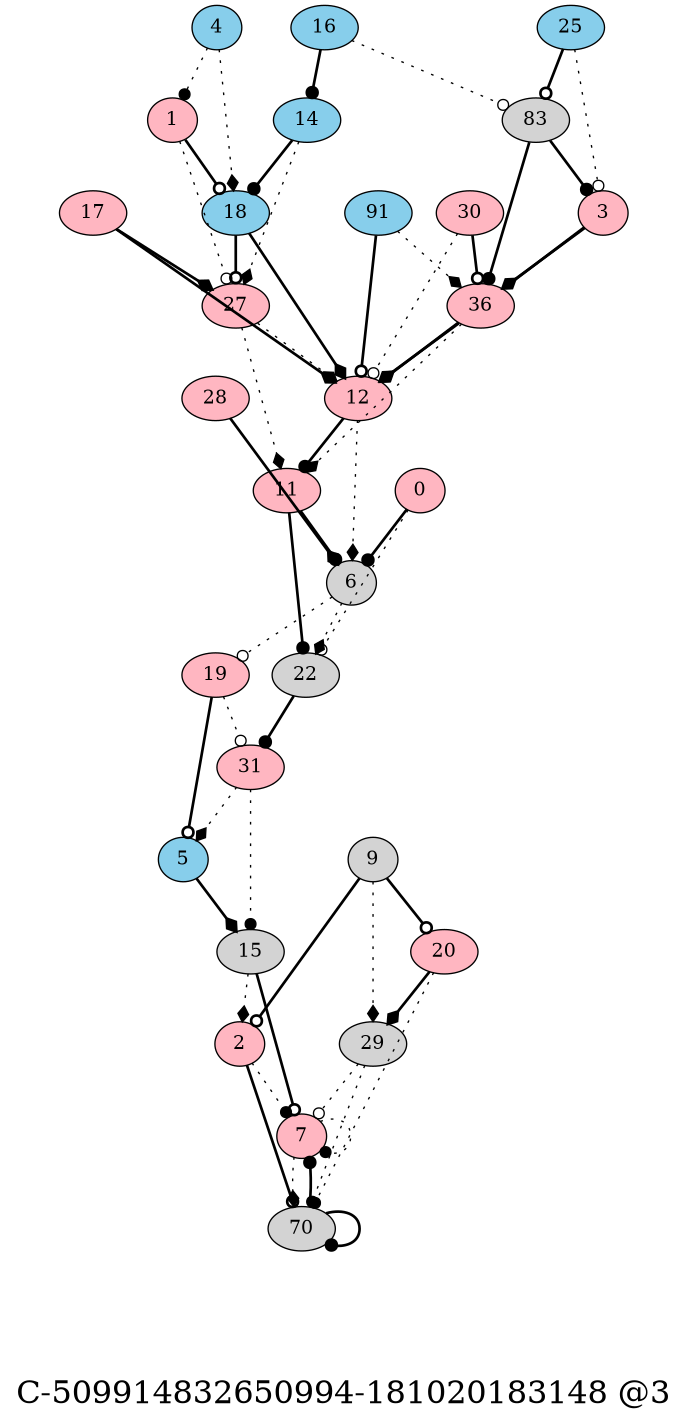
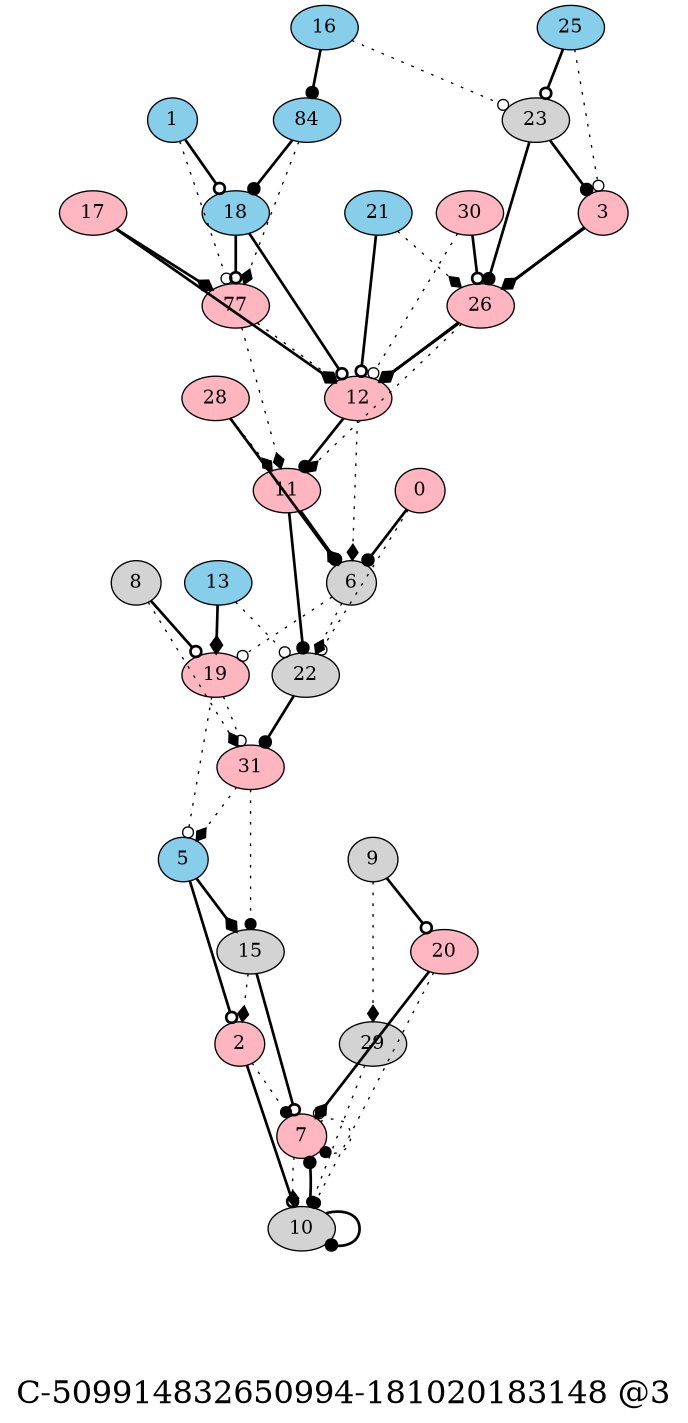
(217, 28) -> none
(173, 120) -> (173, 120)
(307, 120) -> (307, 120)
(536, 120) -> (536, 120)
(378, 213) -> (378, 213)
(294, 301) -> (294, 301)
(236, 306) -> (236, 306)
(481, 306) -> (481, 306)
none -> (246, 438)
none -> (136, 583)
none -> (218, 583)
(200, 762) -> (200, 762)
(310, 947) -> (210, 946)
(414, 991) -> (378, 1038)
(302, 1229) -> (302, 1229)
